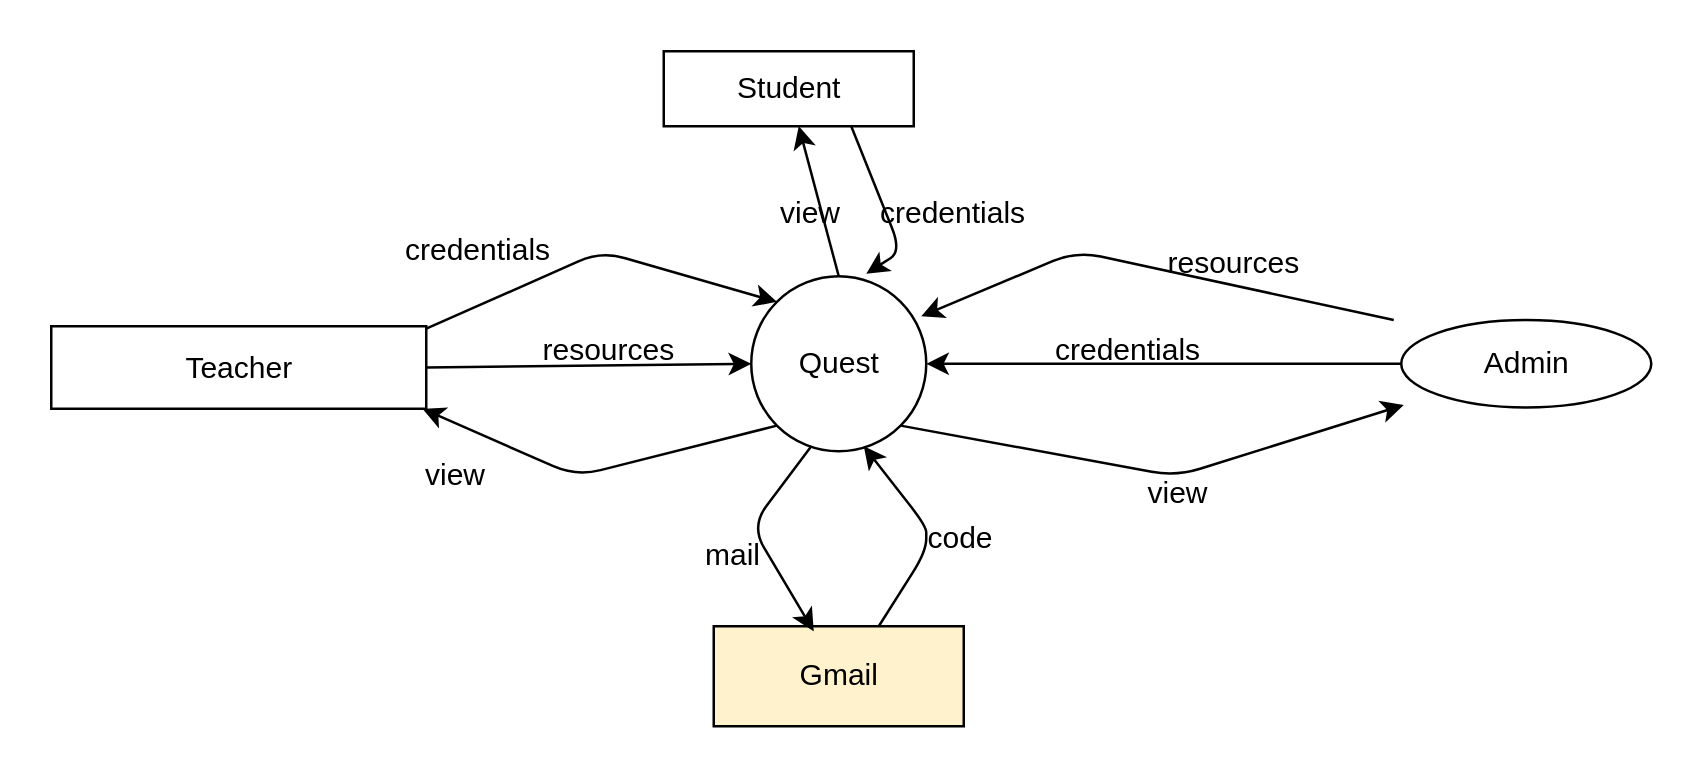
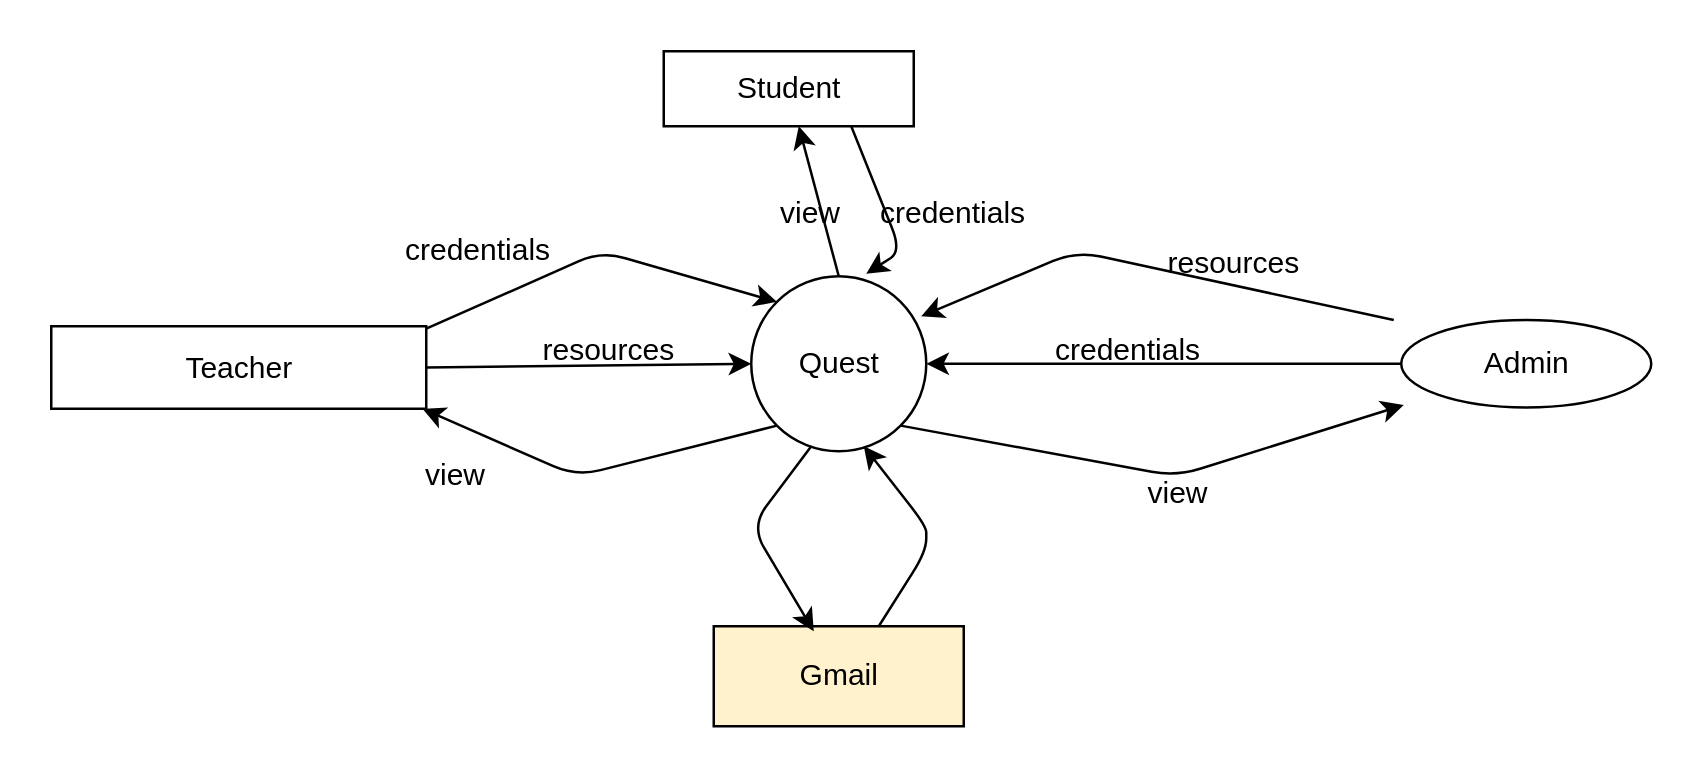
(973, 539) -> none
(751, 556) -> none
